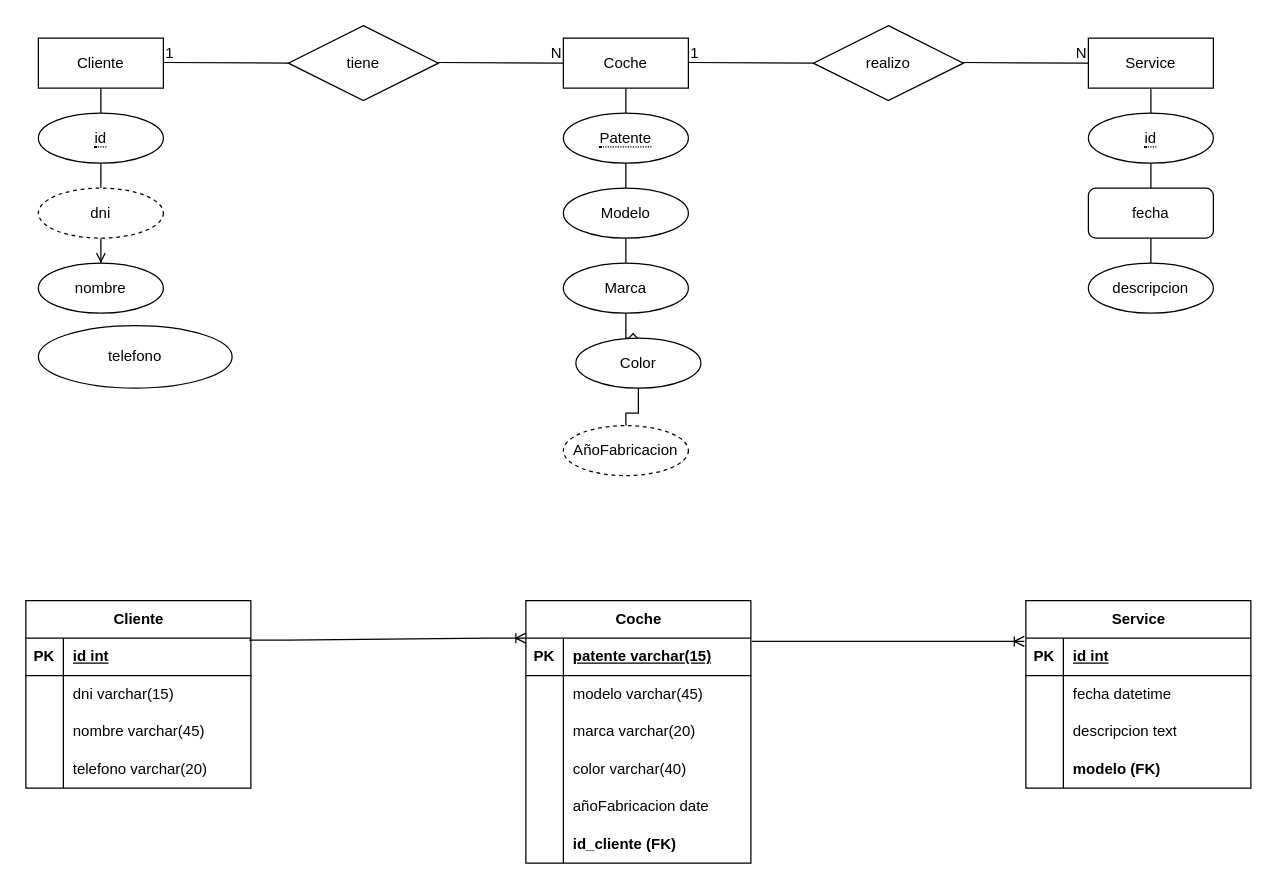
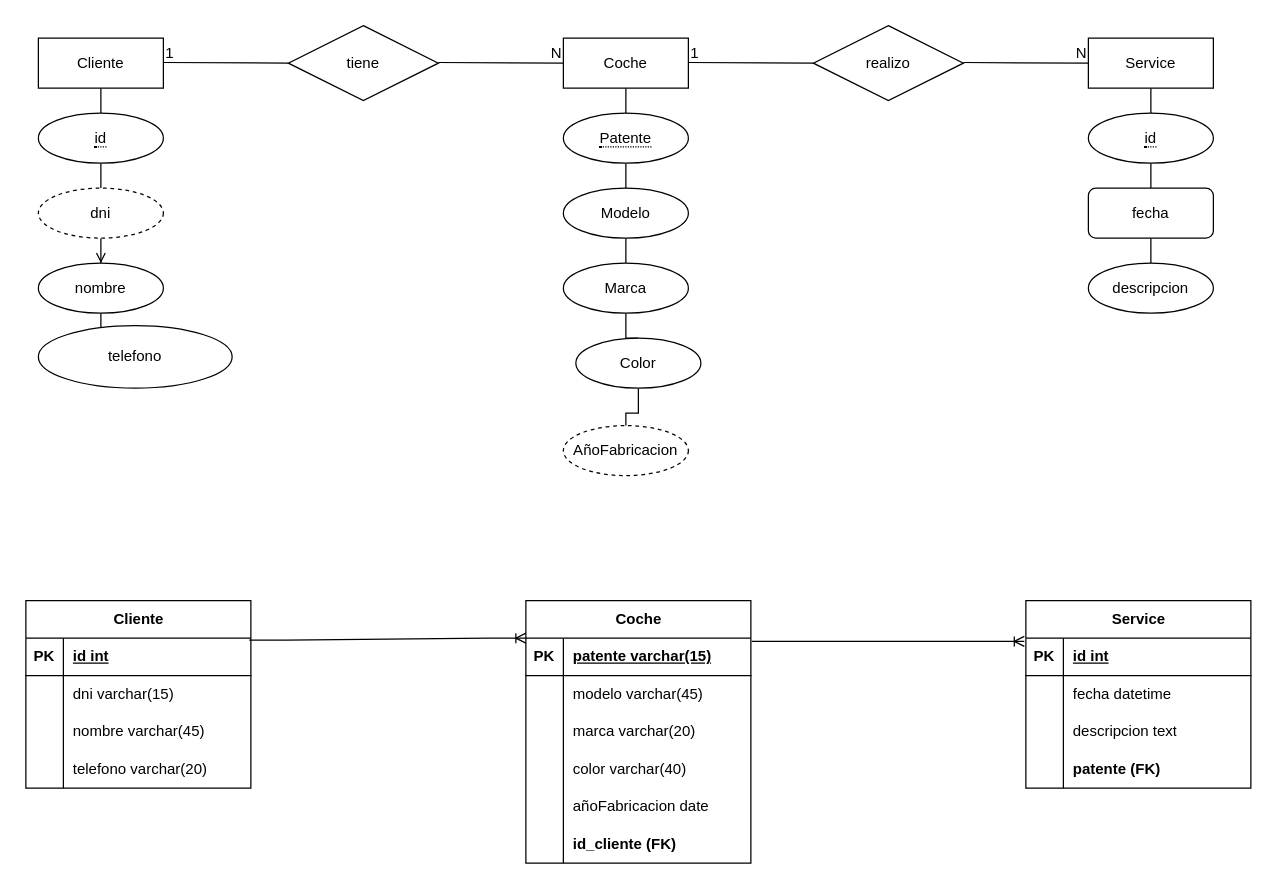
none -> (101, 320)
(628, 338) -> (633, 338)
(1115, 769) -> (1122, 769)
